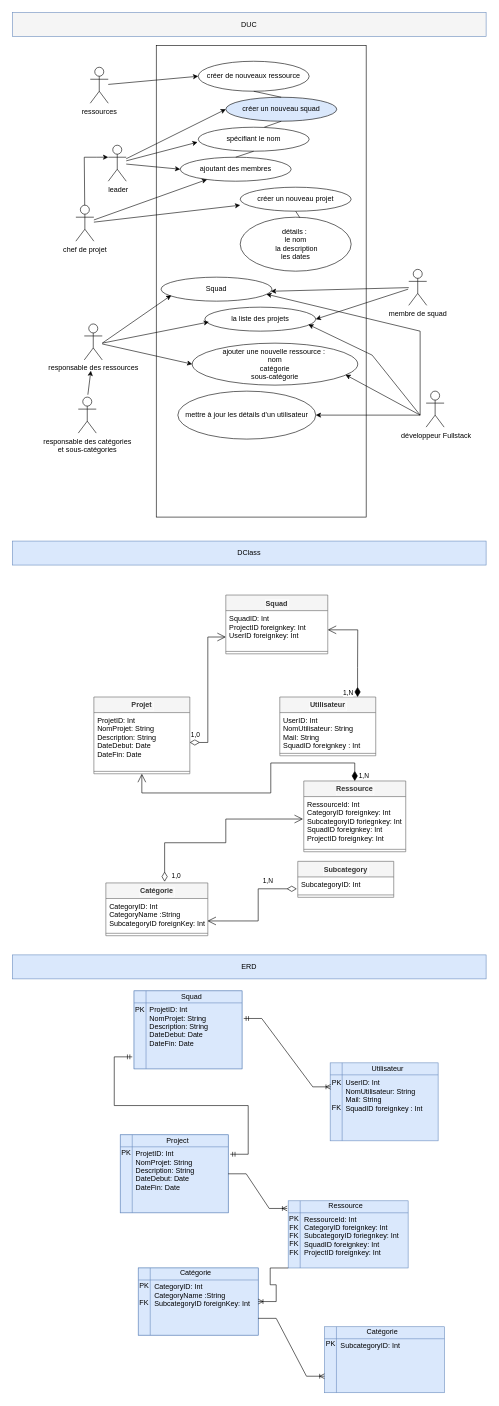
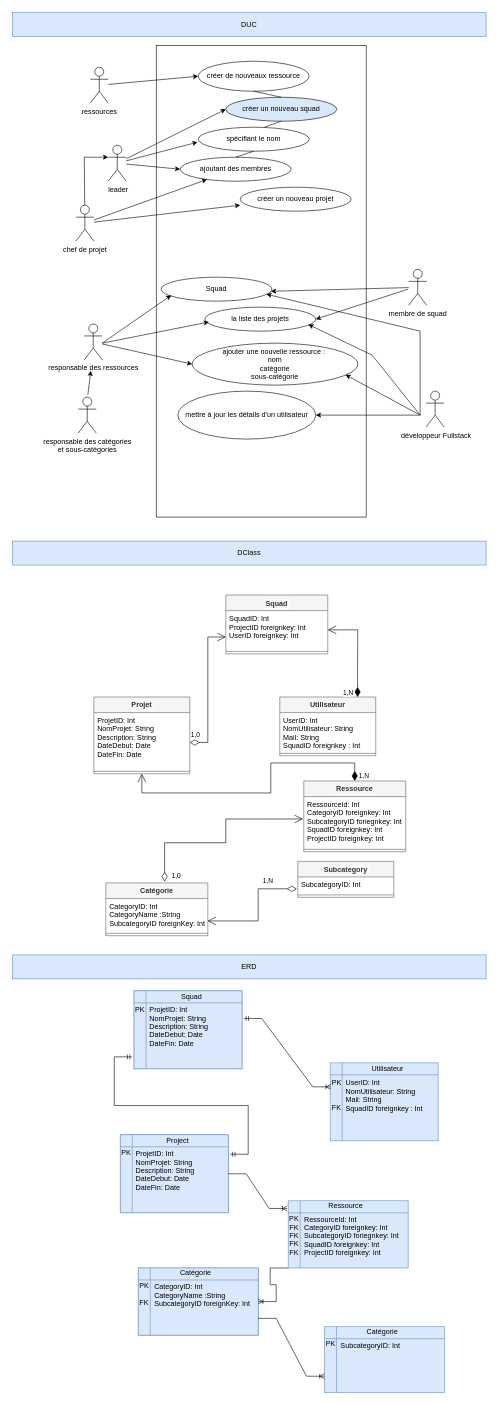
(249, 24) -> (249, 24)
(298, 215) -> none
(296, 244) -> none
